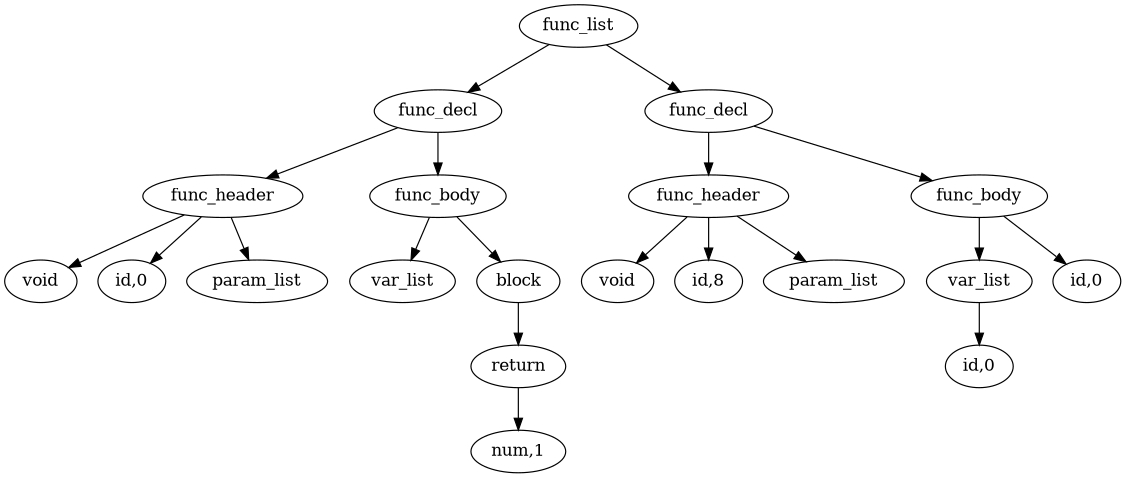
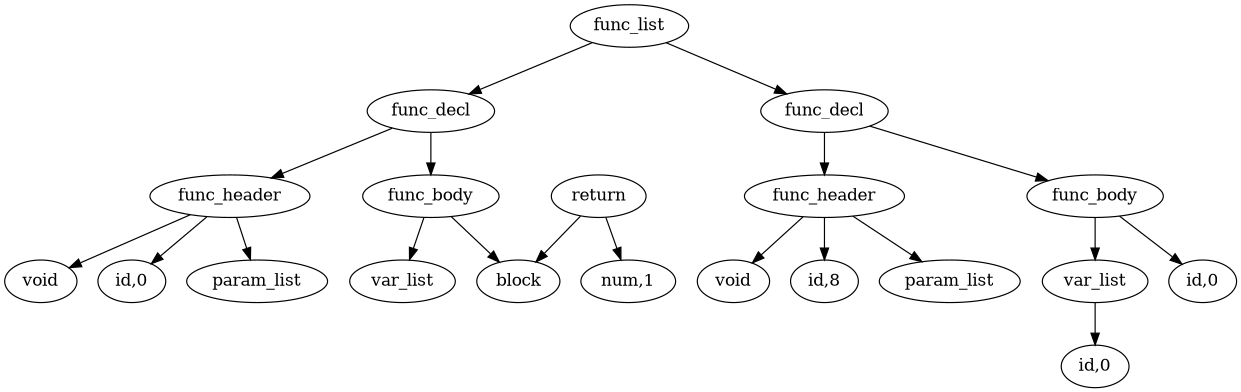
(518, 318) -> (562, 235)
